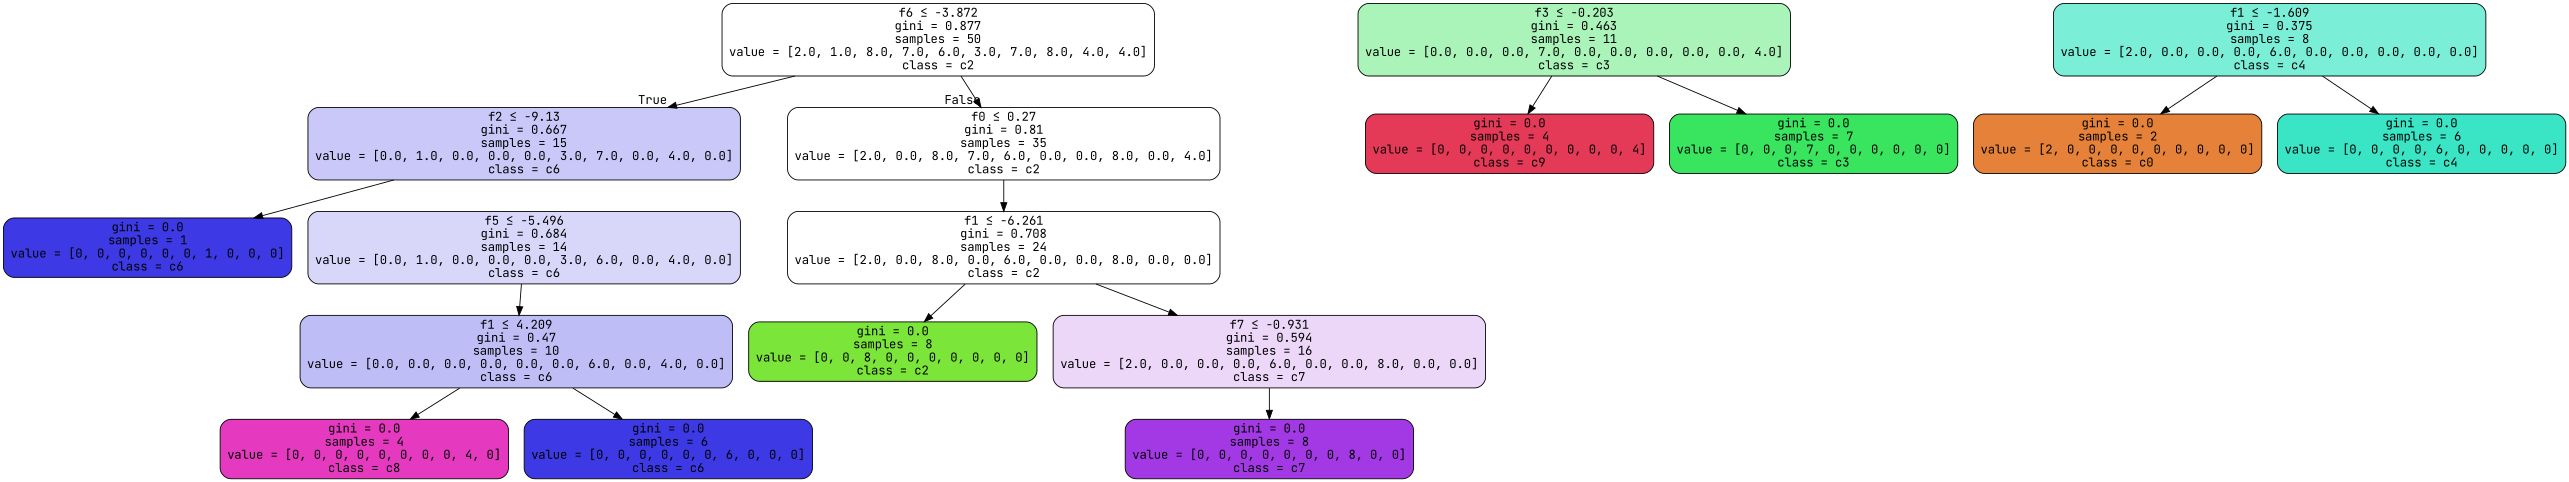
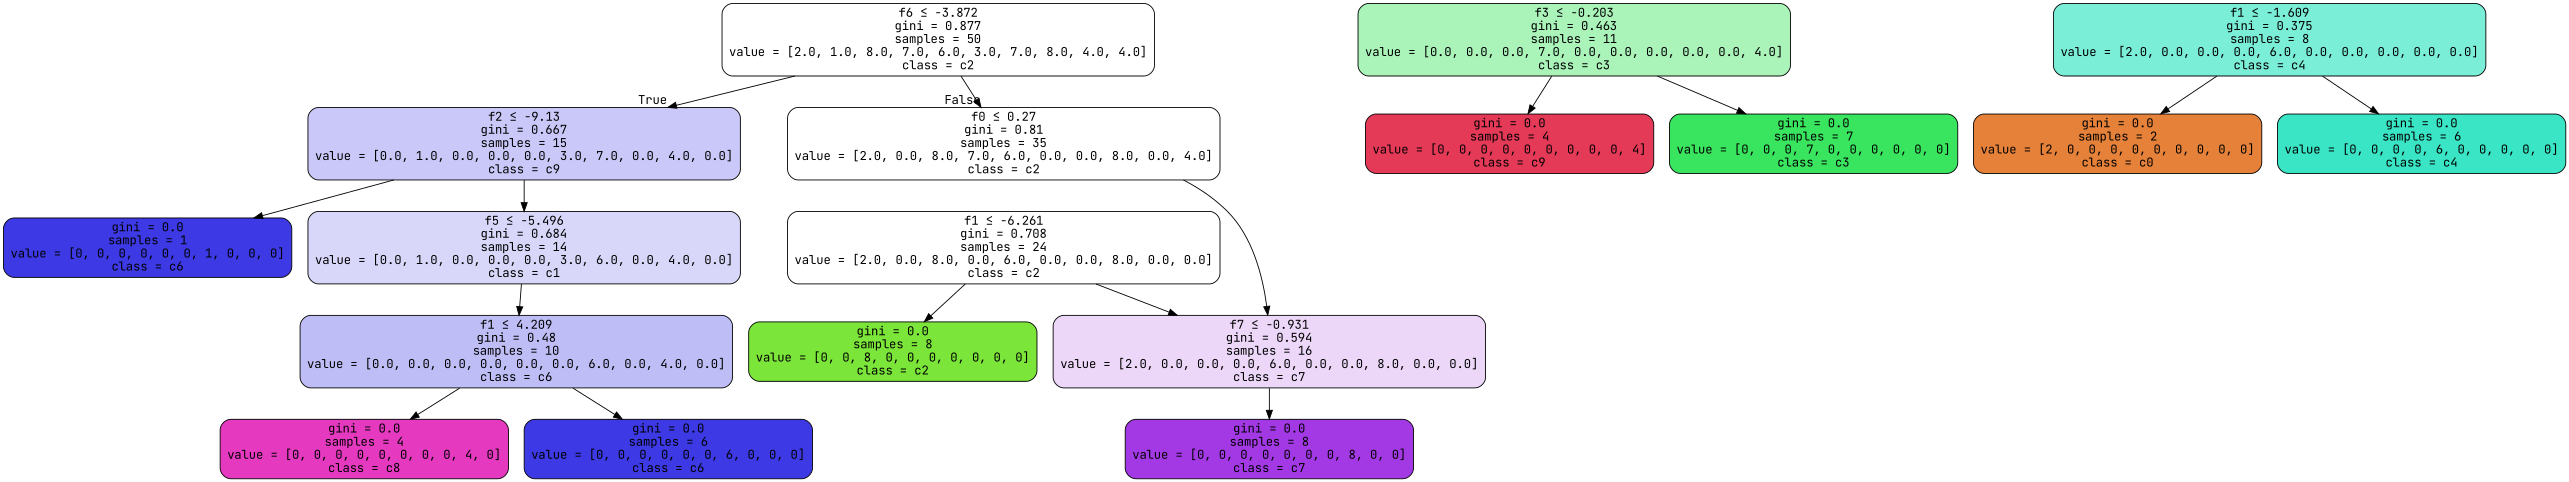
(524, 169) -> (524, 169)
none -> (524, 191)
(1004, 191) -> (1243, 231)
(524, 273) -> (524, 273)
(516, 338) -> (516, 338)
